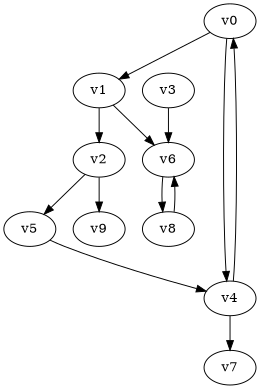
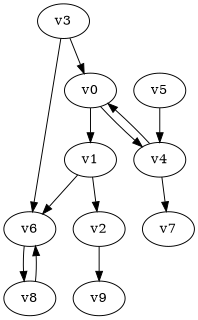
none -> (75, 51)
(68, 191) -> none
